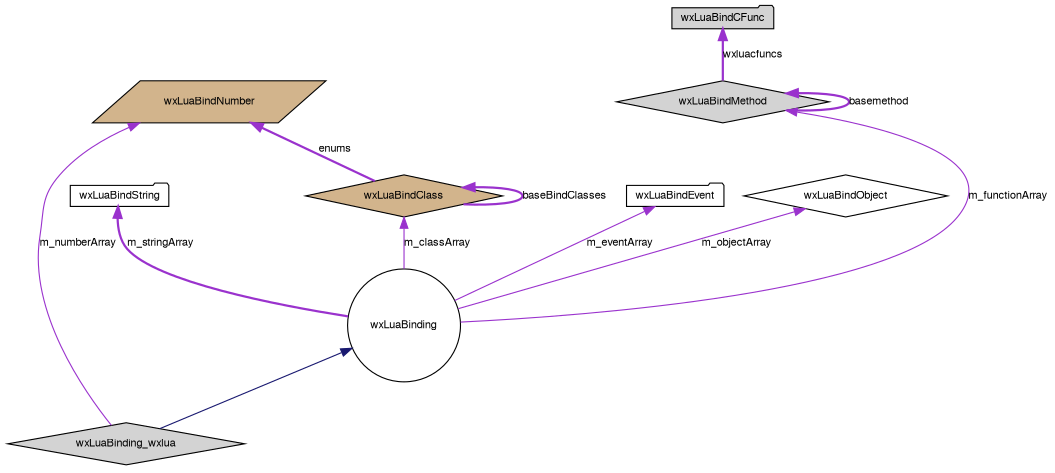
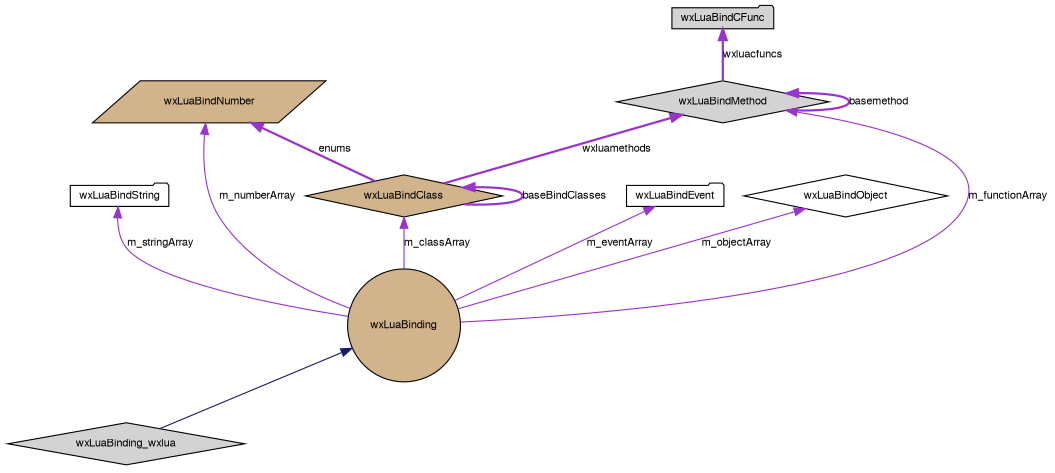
none -> (557, 151)
(38, 265) -> (244, 246)
(218, 290) -> (218, 290)
(404, 325) -> (404, 325)
